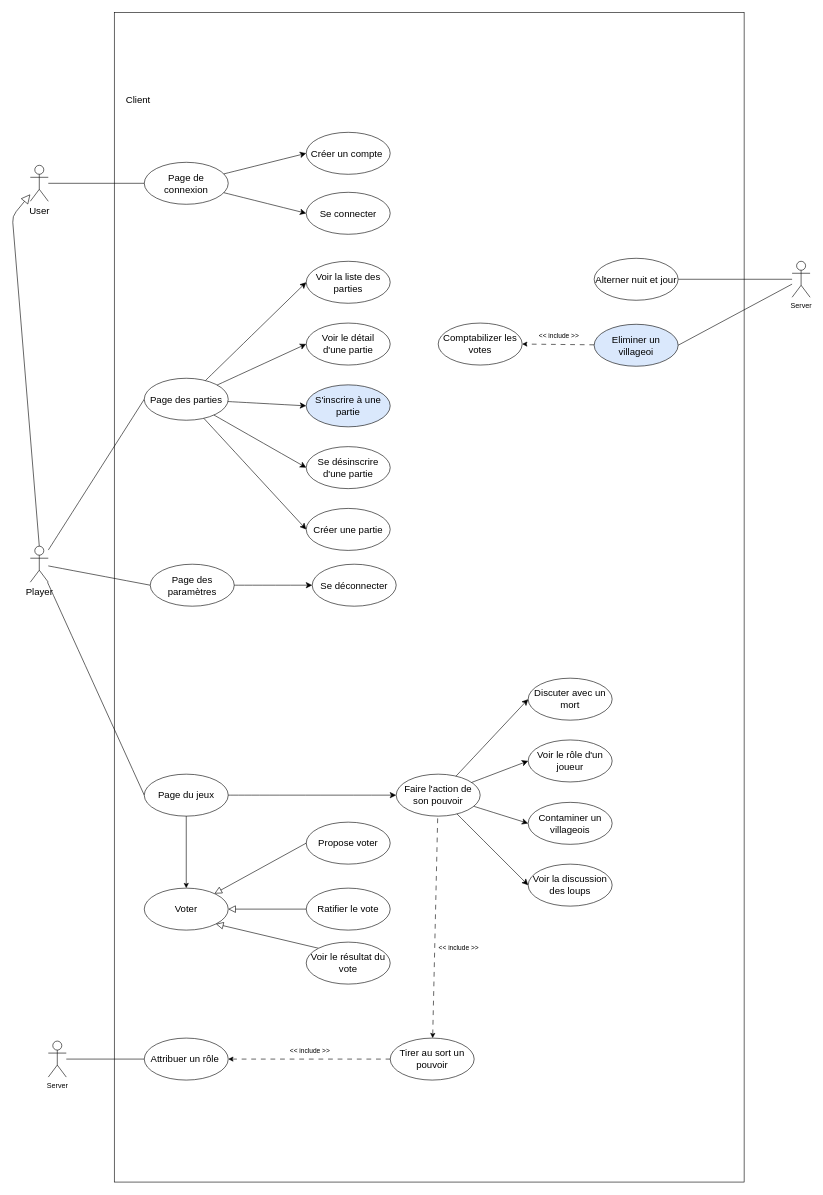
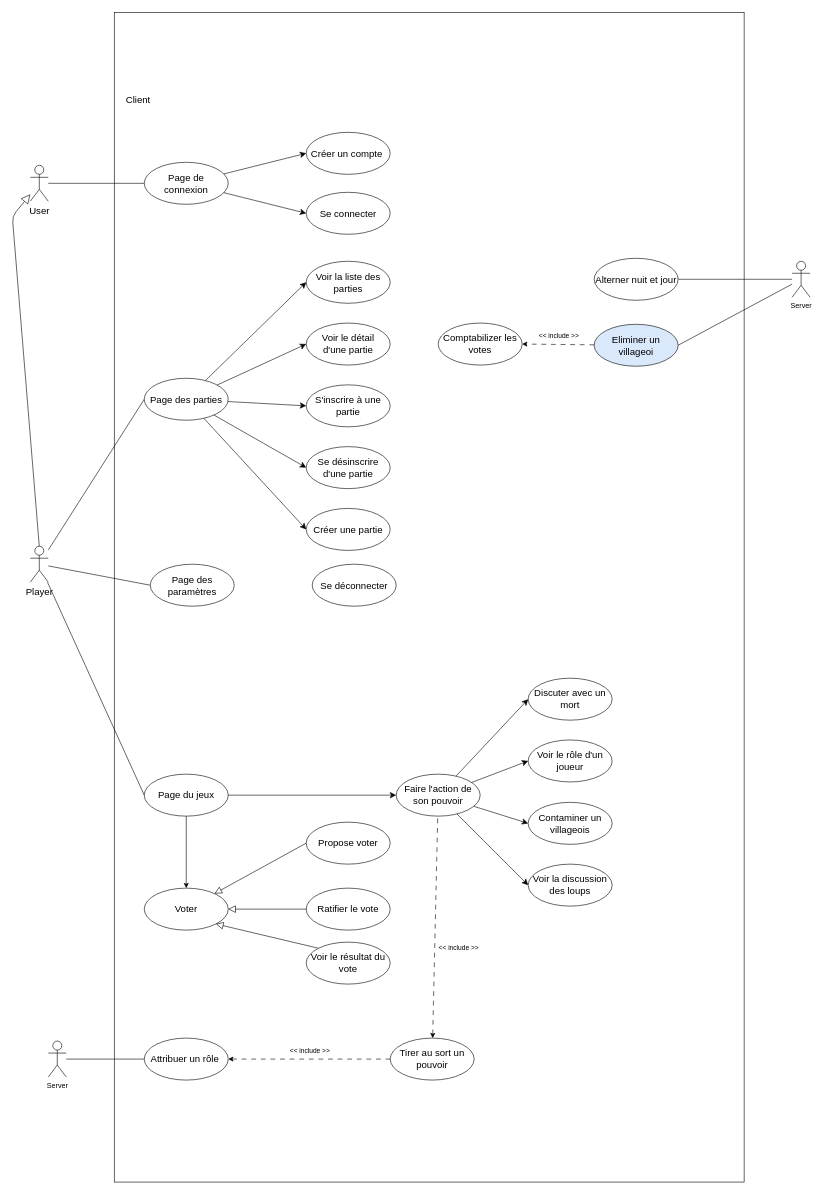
(348, 406) -> (348, 406)
(305, 585) -> none
